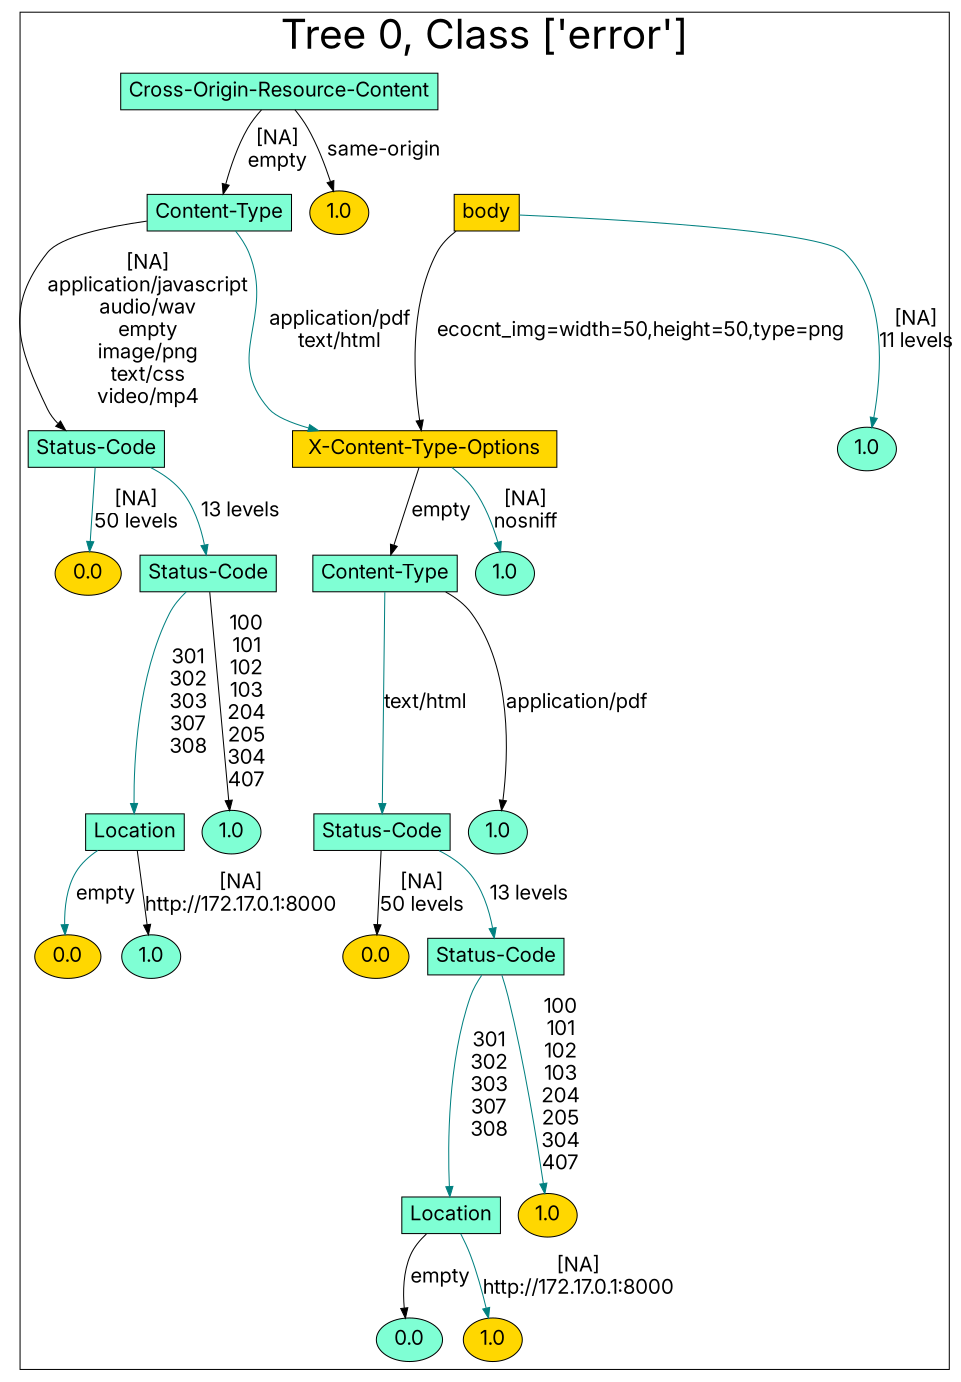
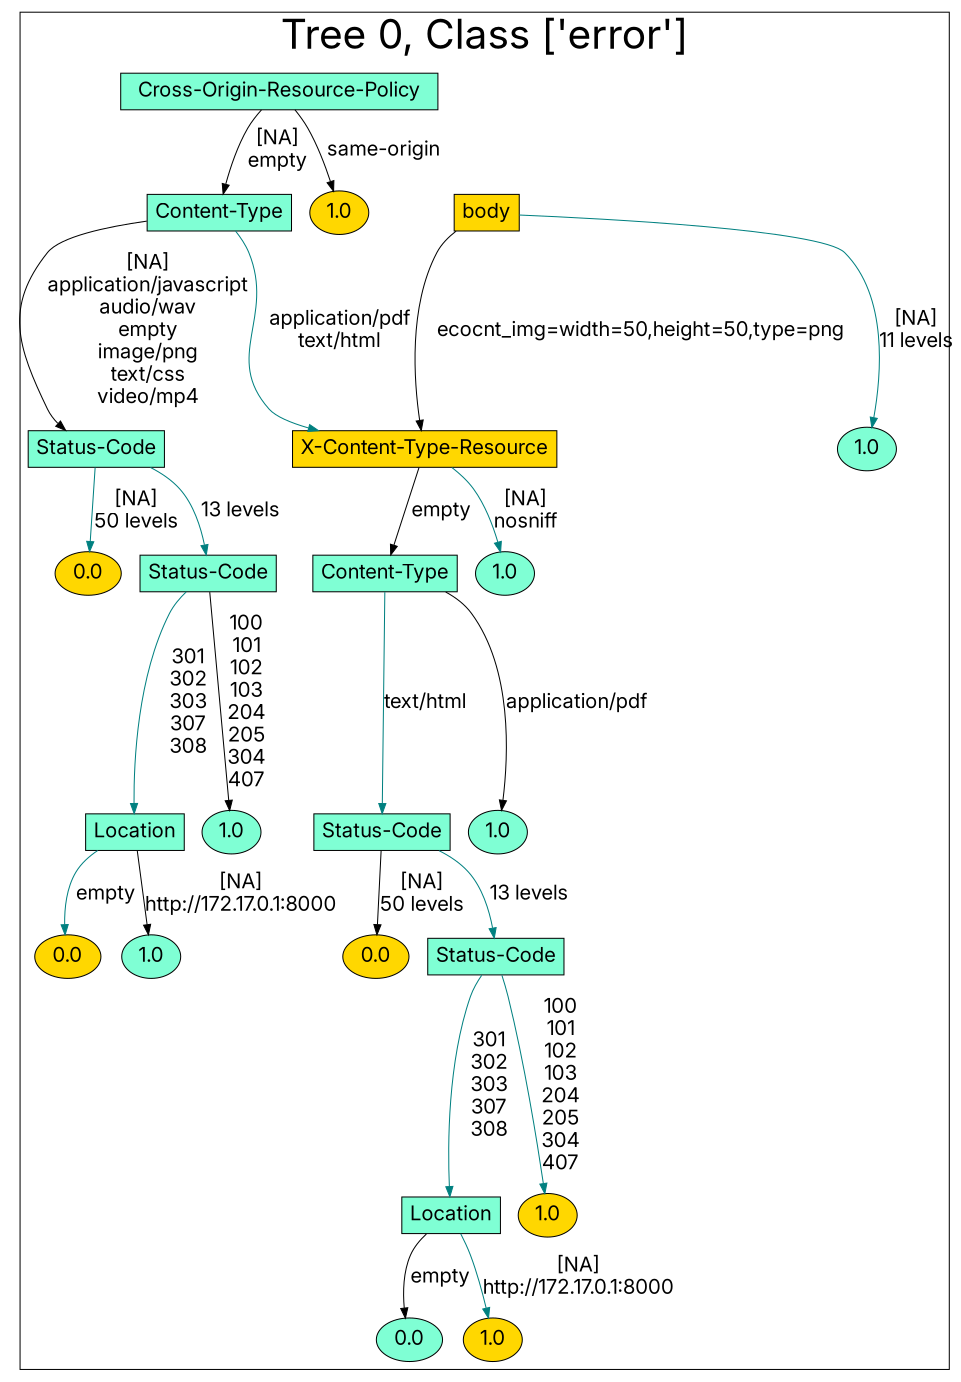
(279, 92) -> (279, 92)
(425, 449) -> (425, 449)
